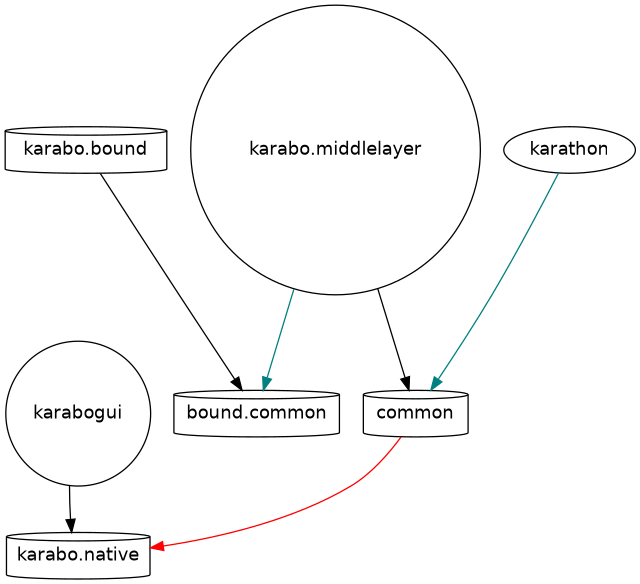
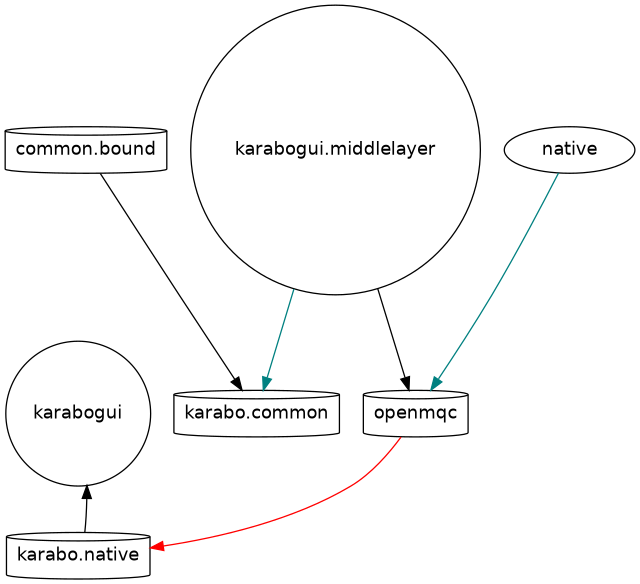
(86, 150) -> (86, 150)
(336, 150) -> (336, 150)
(570, 150) -> (570, 150)
(257, 414) -> (257, 414)
(416, 414) -> (416, 414)
(70, 502) -> (86, 515)
